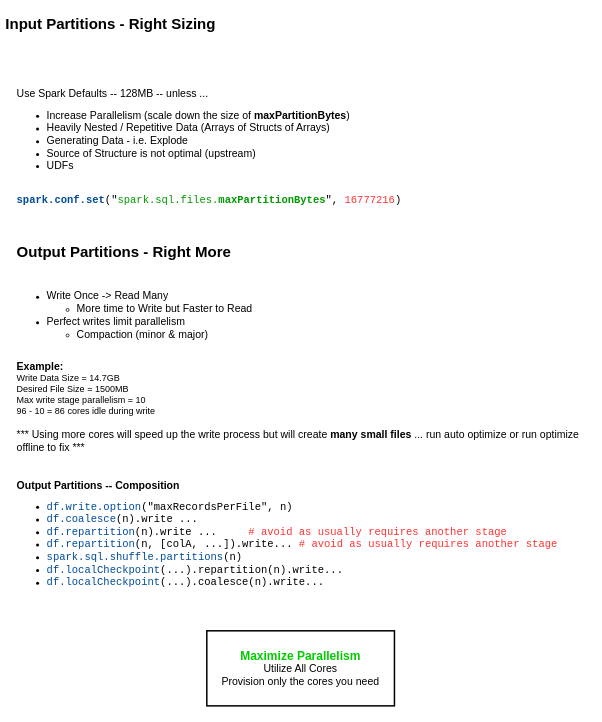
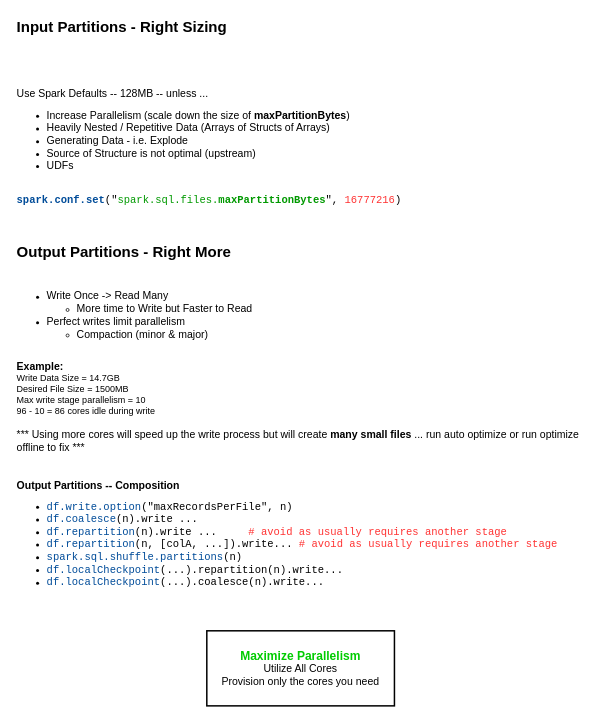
(240, 23) -> (252, 27)
